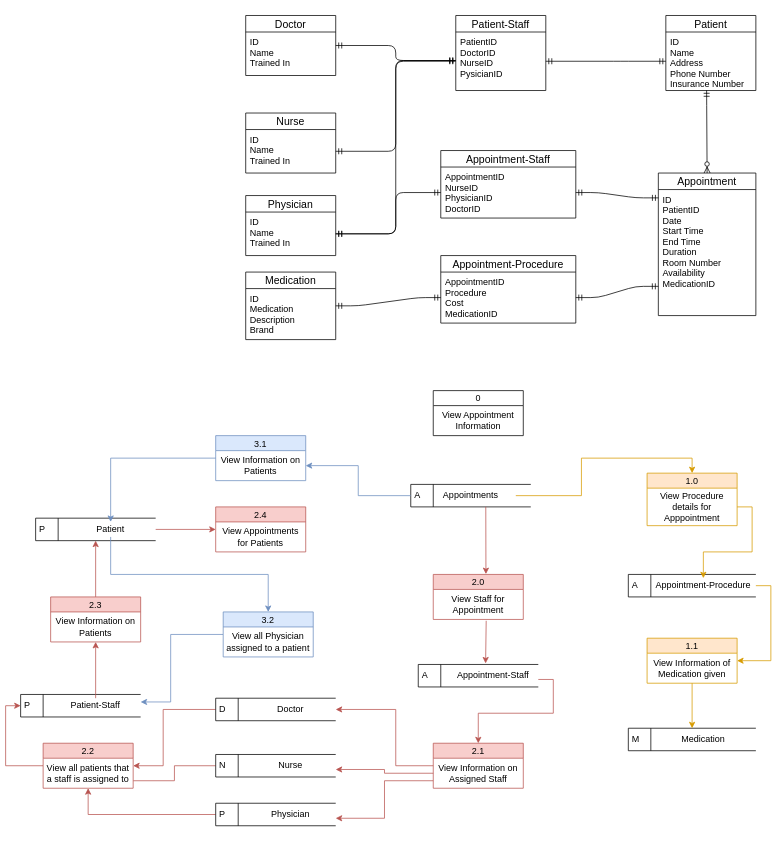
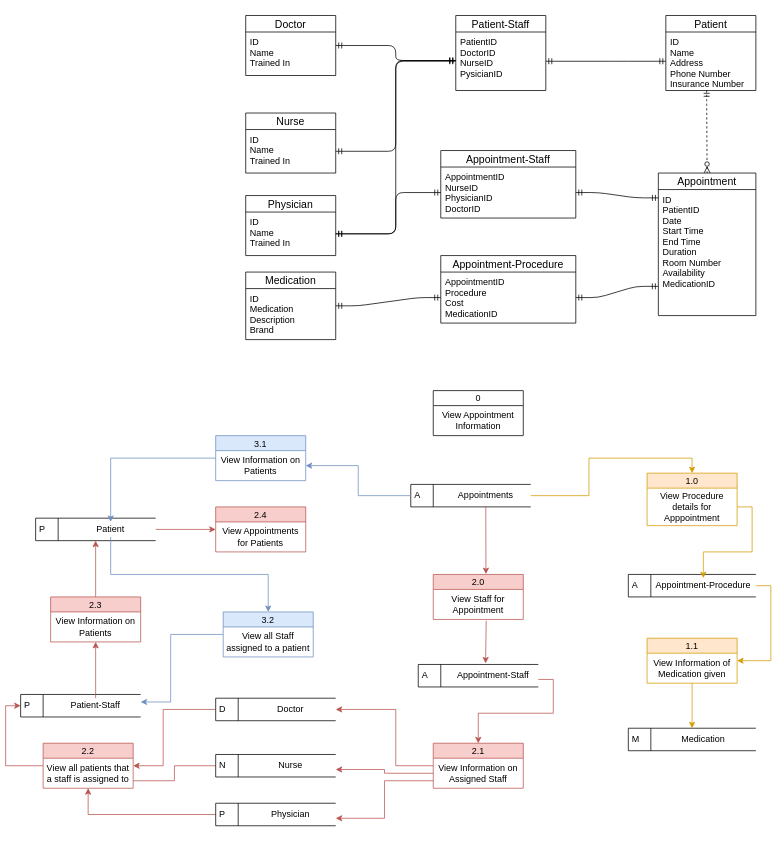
(707, 133) -> (707, 133)
(471, 495) -> (486, 495)
(268, 642) -> (268, 642)
